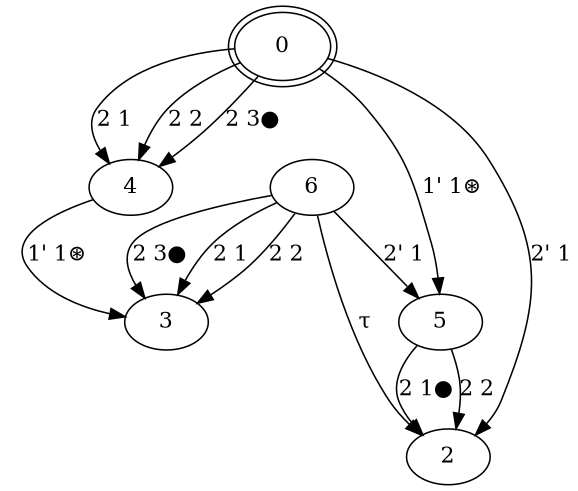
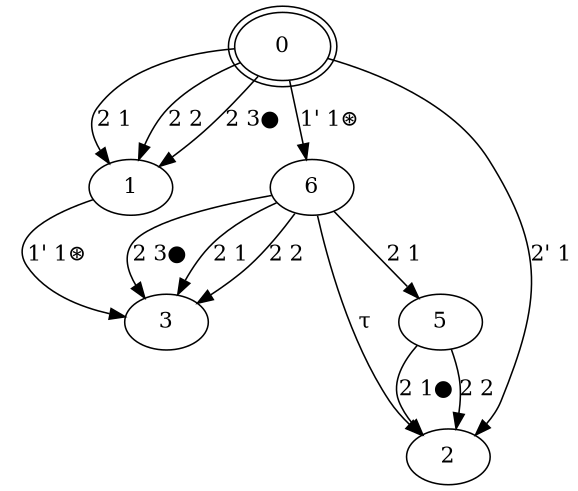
(402, 160) -> (296, 112)
(131, 187) -> (131, 187)
(404, 255) -> (404, 255)
